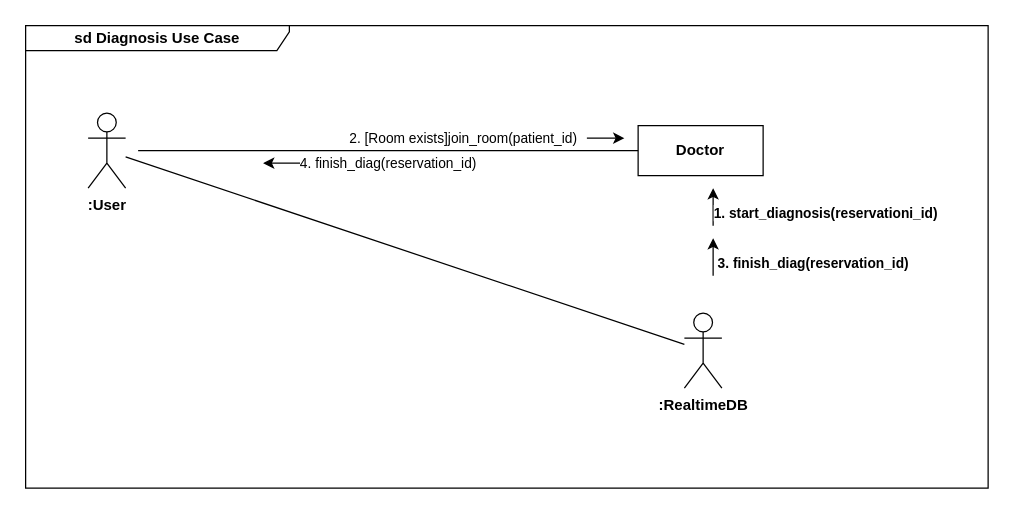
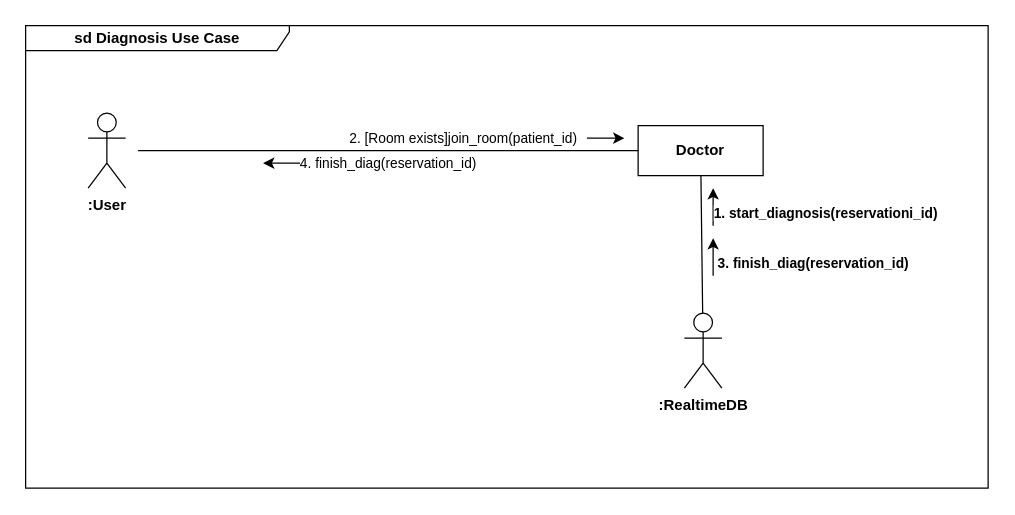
(405, 251) -> (702, 245)
